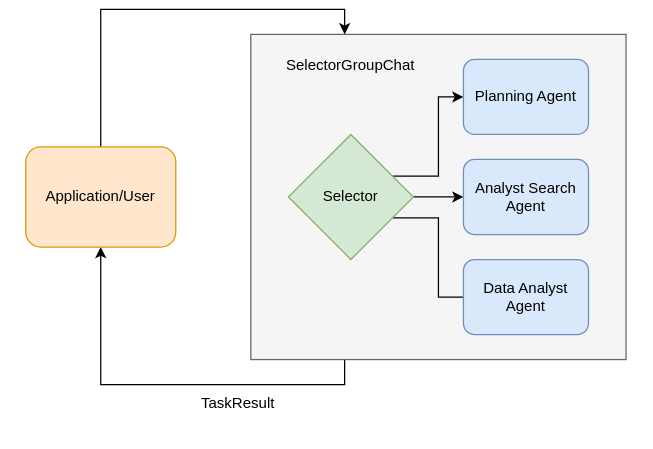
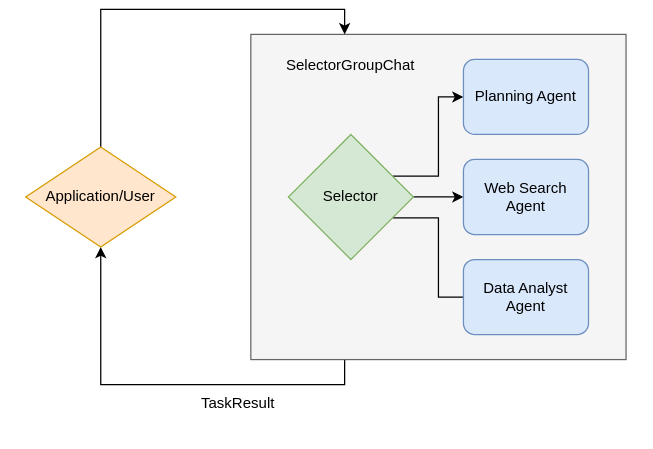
(101, 197) -> (101, 197)
(526, 197) -> (526, 197)
